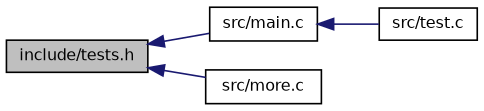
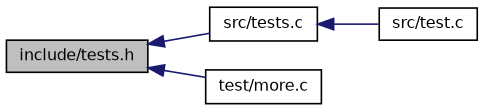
(264, 24) -> (264, 24)
(264, 87) -> (264, 87)
